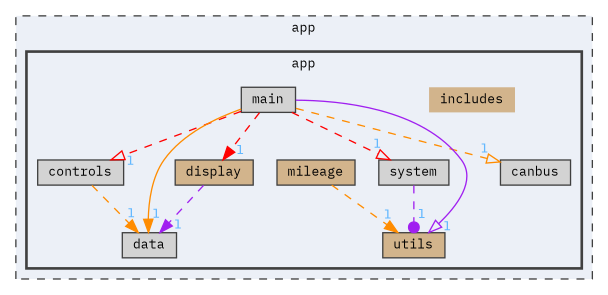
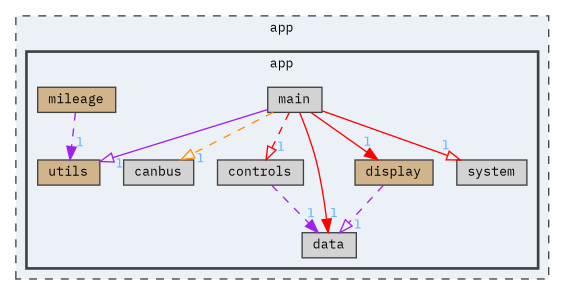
(472, 100) -> none
(245, 131) -> (339, 132)
(335, 133) -> (385, 133)
(174, 148) -> (317, 165)
(110, 204) -> (290, 204)
(186, 204) -> (366, 204)
(414, 204) -> none
(359, 205) -> (73, 130)
